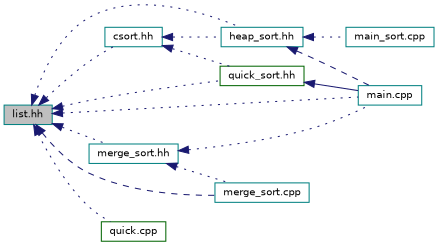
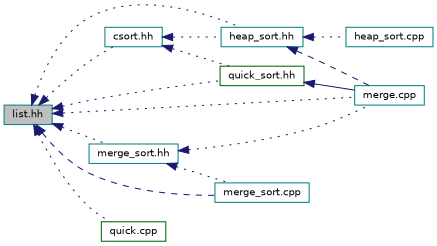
(390, 37) -> (389, 37)
(390, 95) -> (389, 95)
